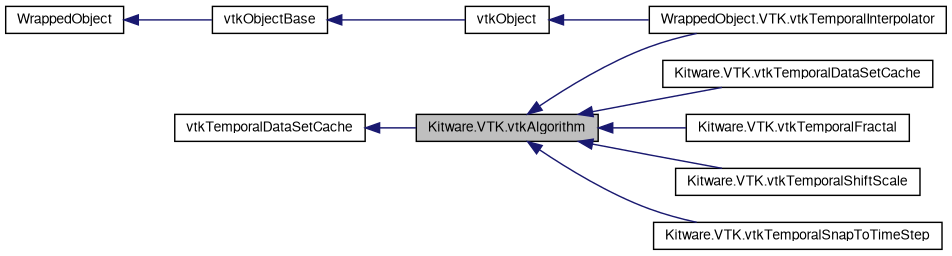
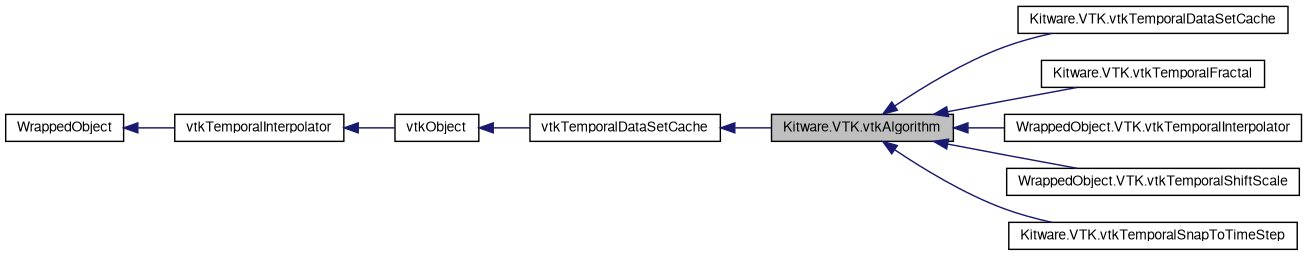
(270, 20) -> (259, 128)
(606, 20) -> (512, 128)
(798, 182) -> (1153, 182)
